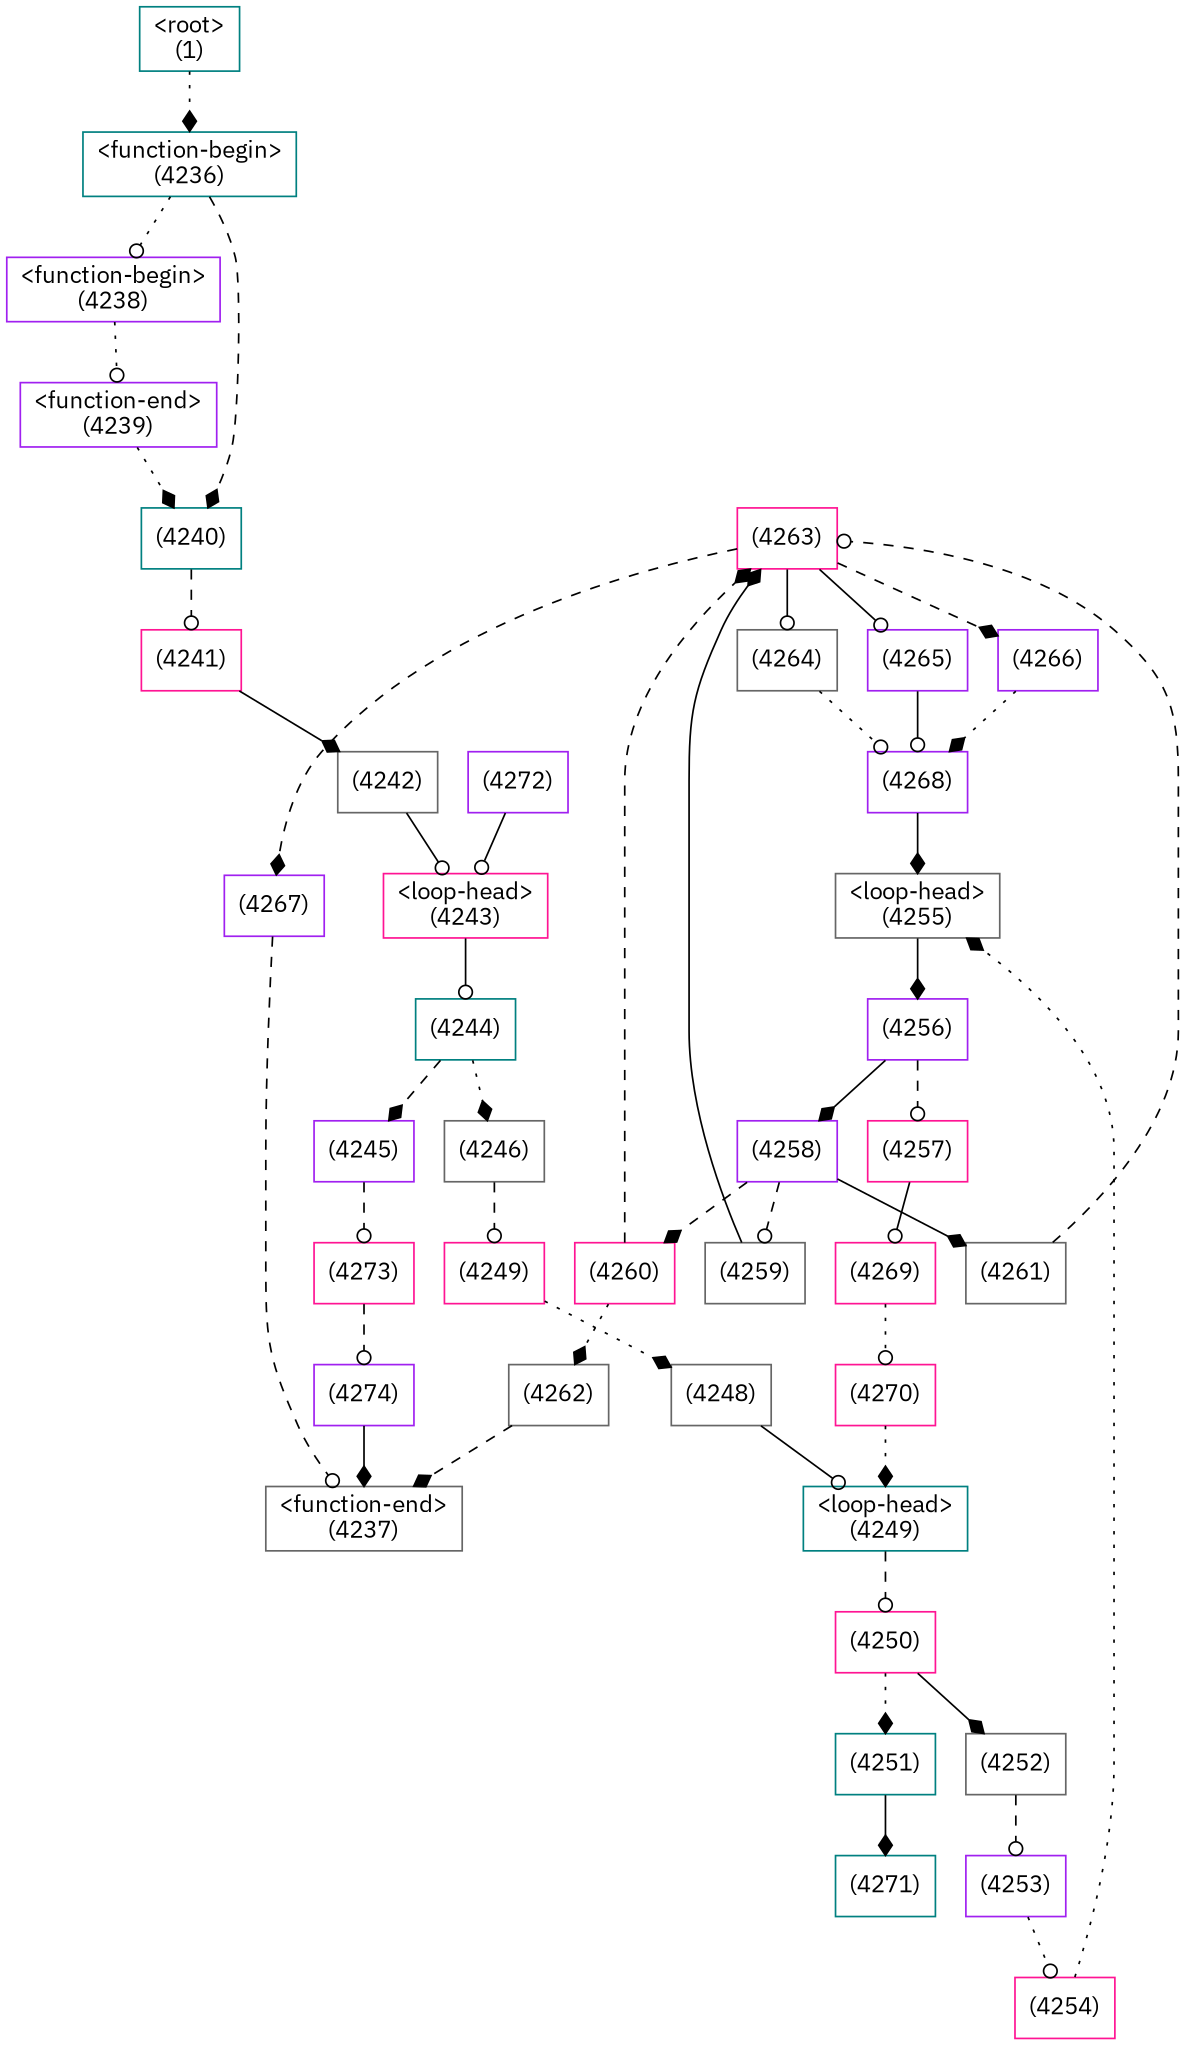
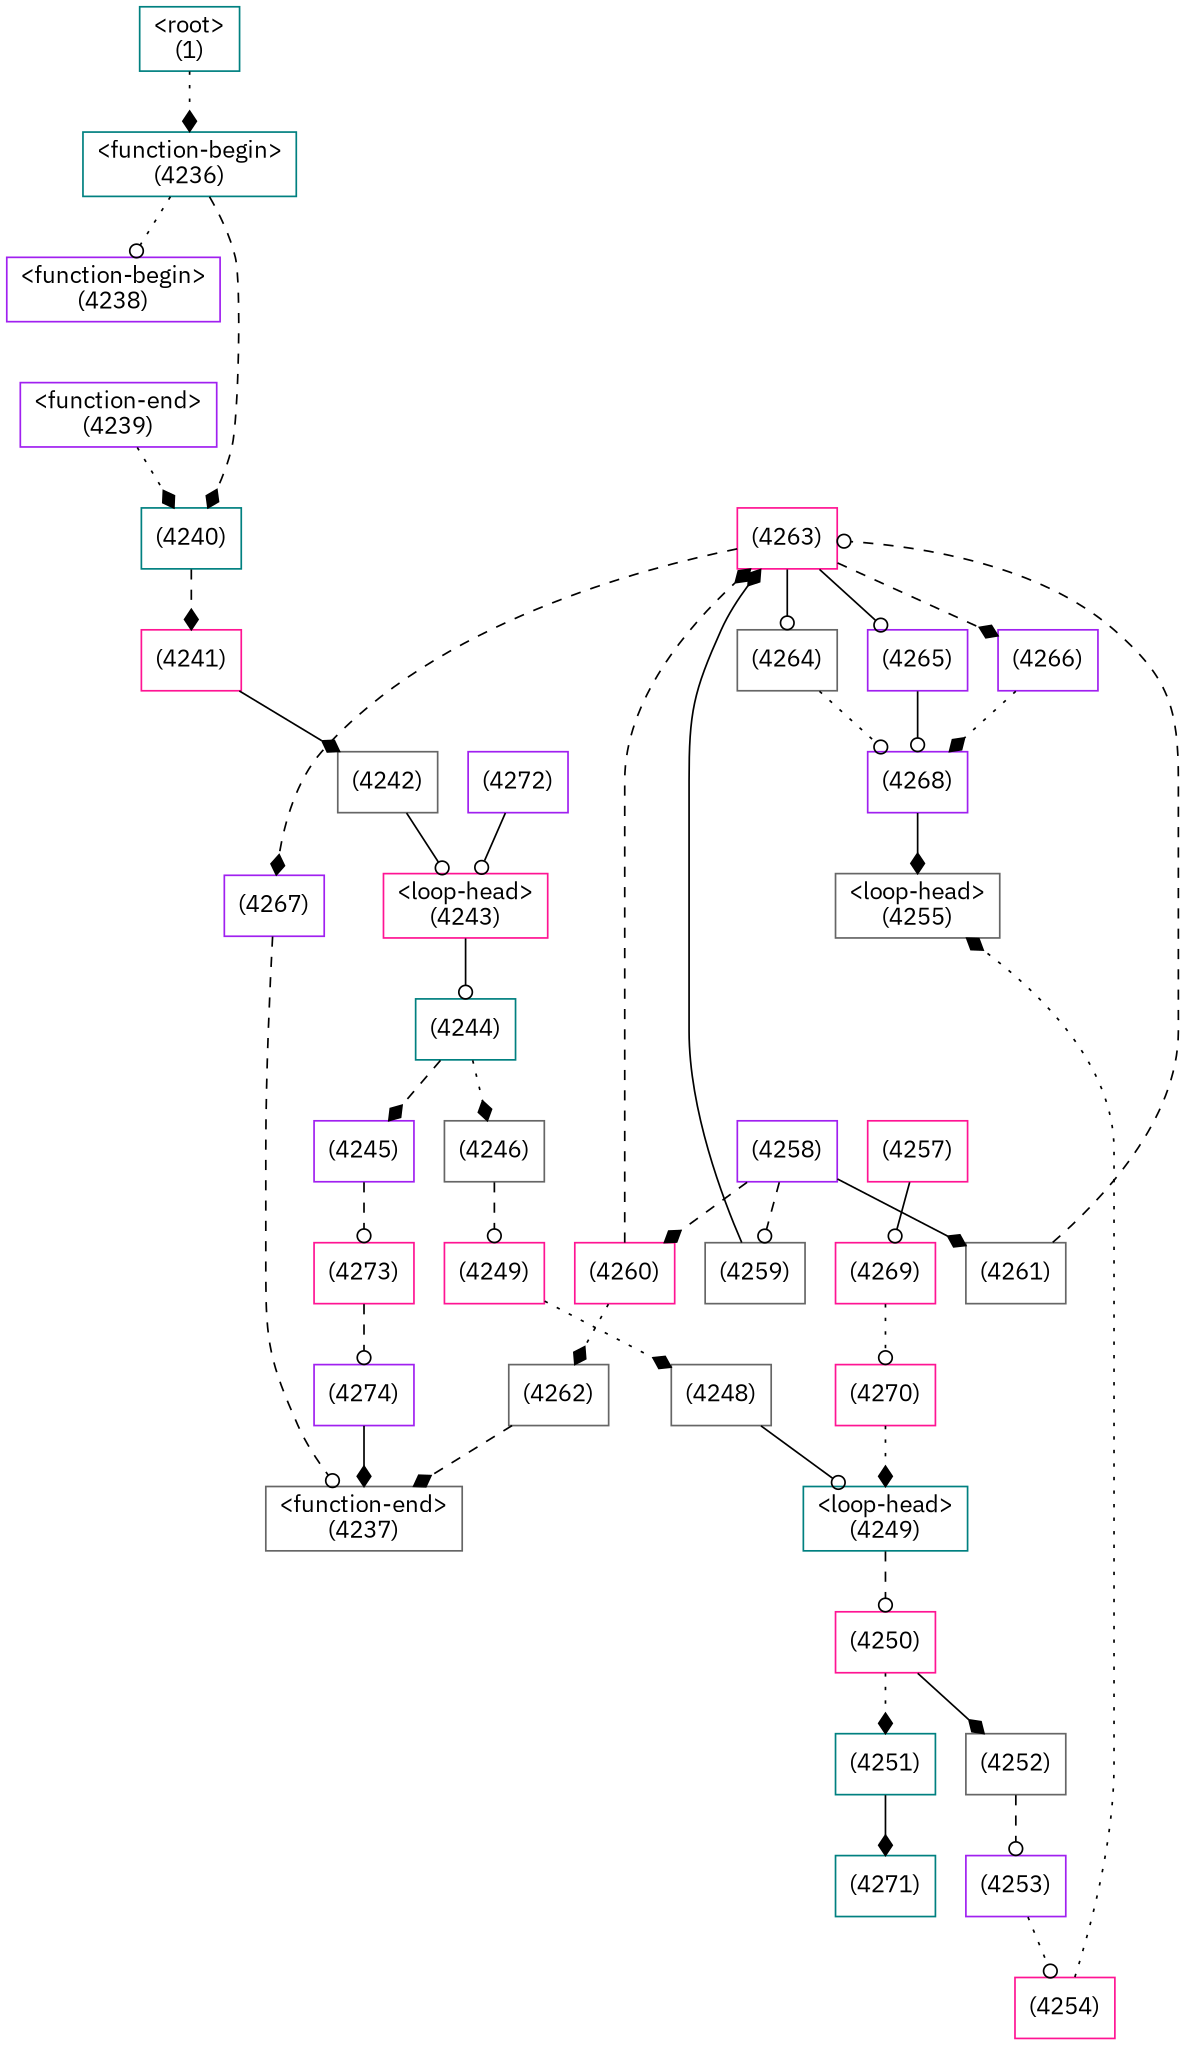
(116, 345) -> none
(191, 593) -> (191, 593)
(918, 1029) -> none
